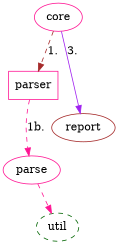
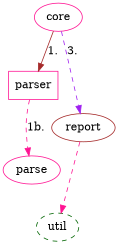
(47, 48) -> (47, 48)
(70, 68) -> (70, 68)
(43, 195) -> (71, 174)
